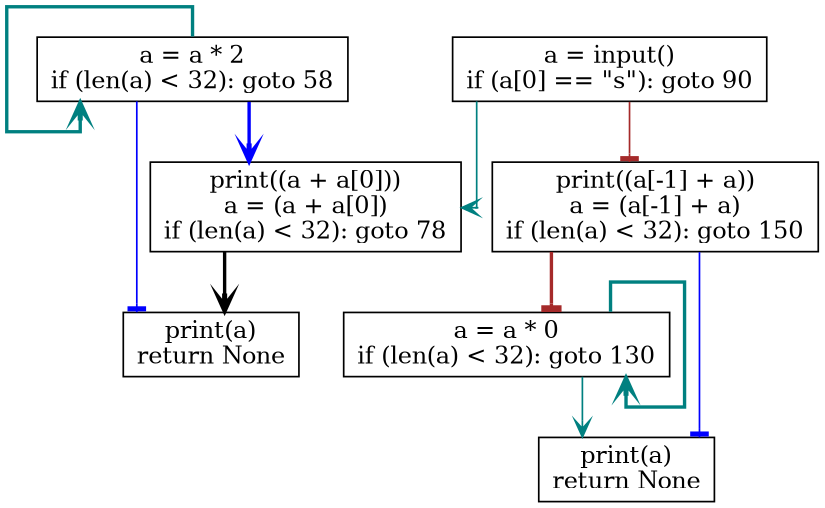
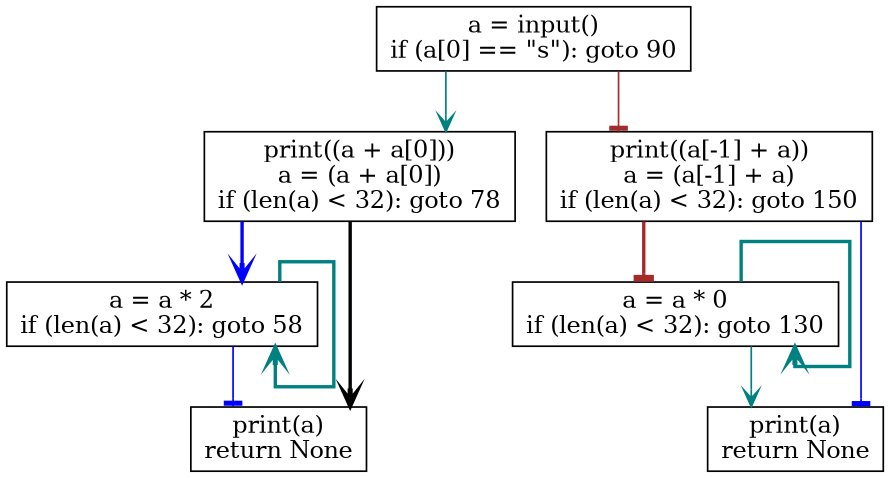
(249, 123) -> (242, 243)
